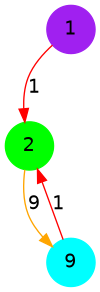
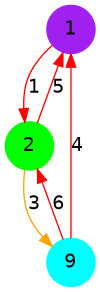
none -> (48, 94)
none -> (71, 153)
(35, 204) -> (35, 204)
(59, 204) -> (59, 204)
